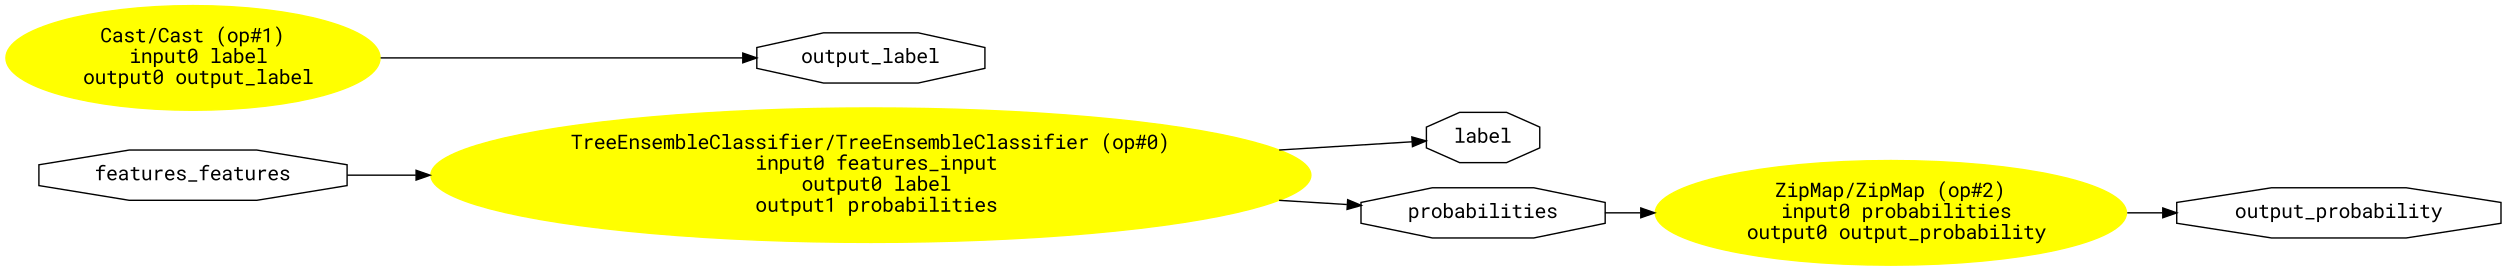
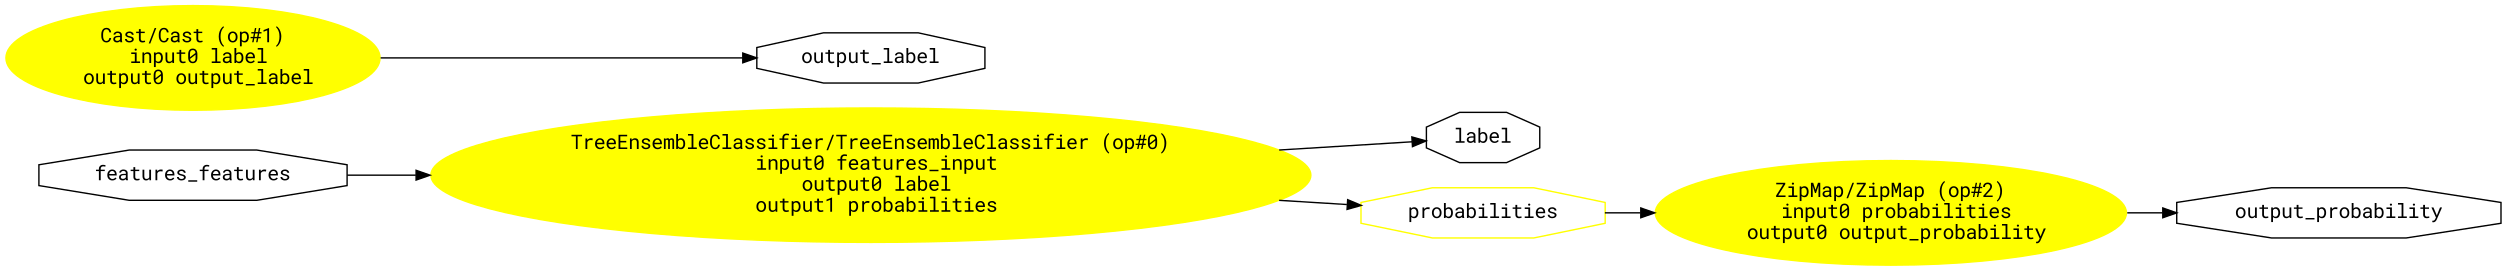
(1483, 213) -> (1483, 213)
